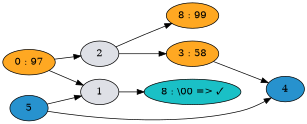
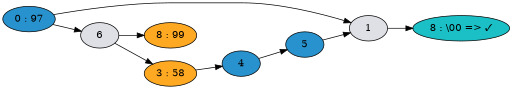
(100, 54) -> (100, 35)
(29, 62) -> (29, 19)
(157, 120) -> (270, 55)
